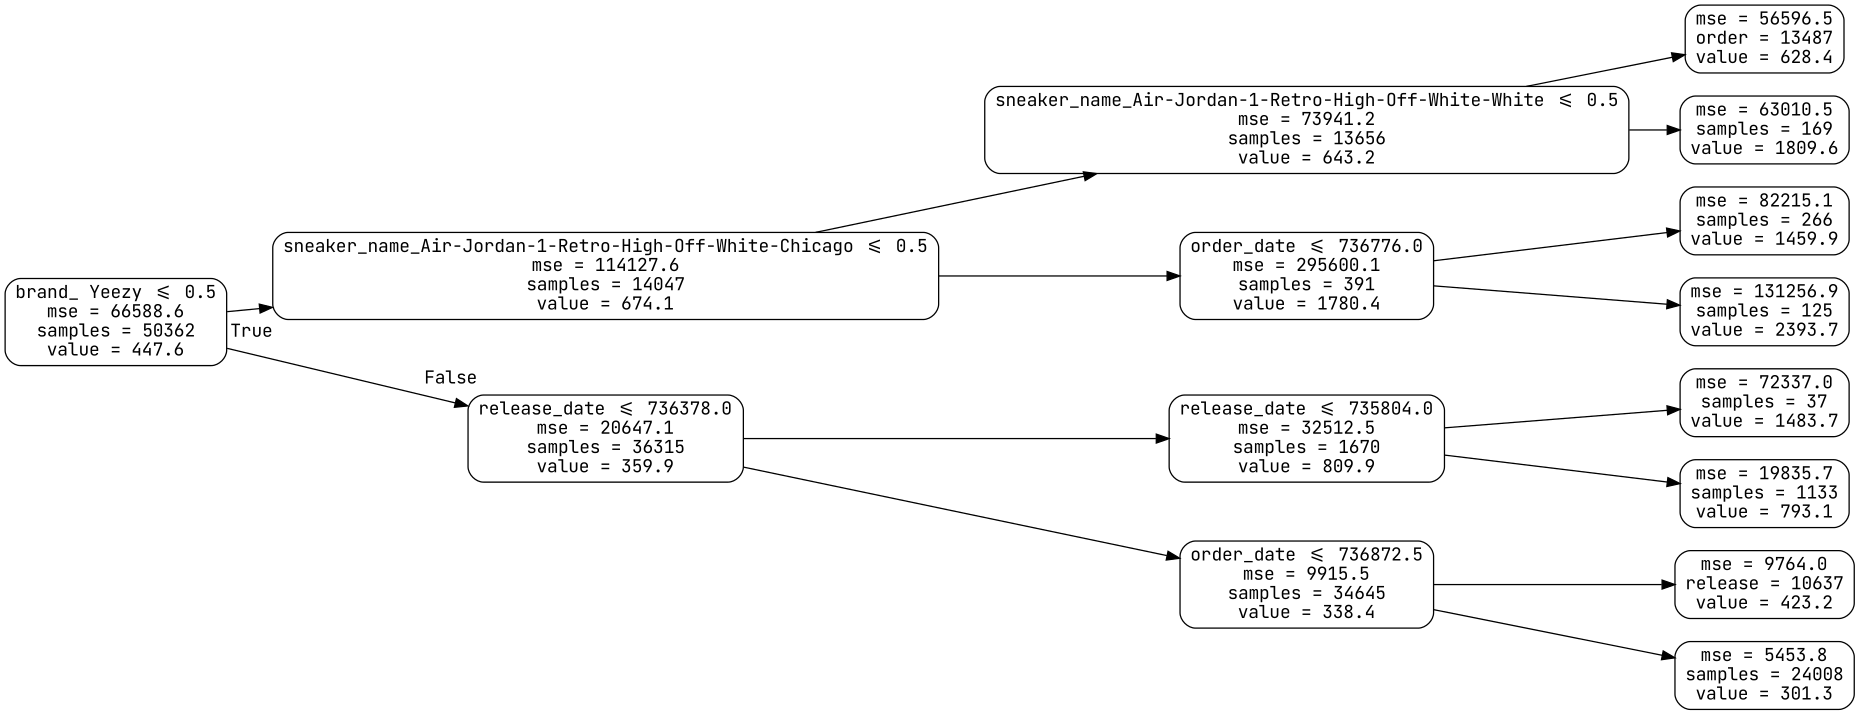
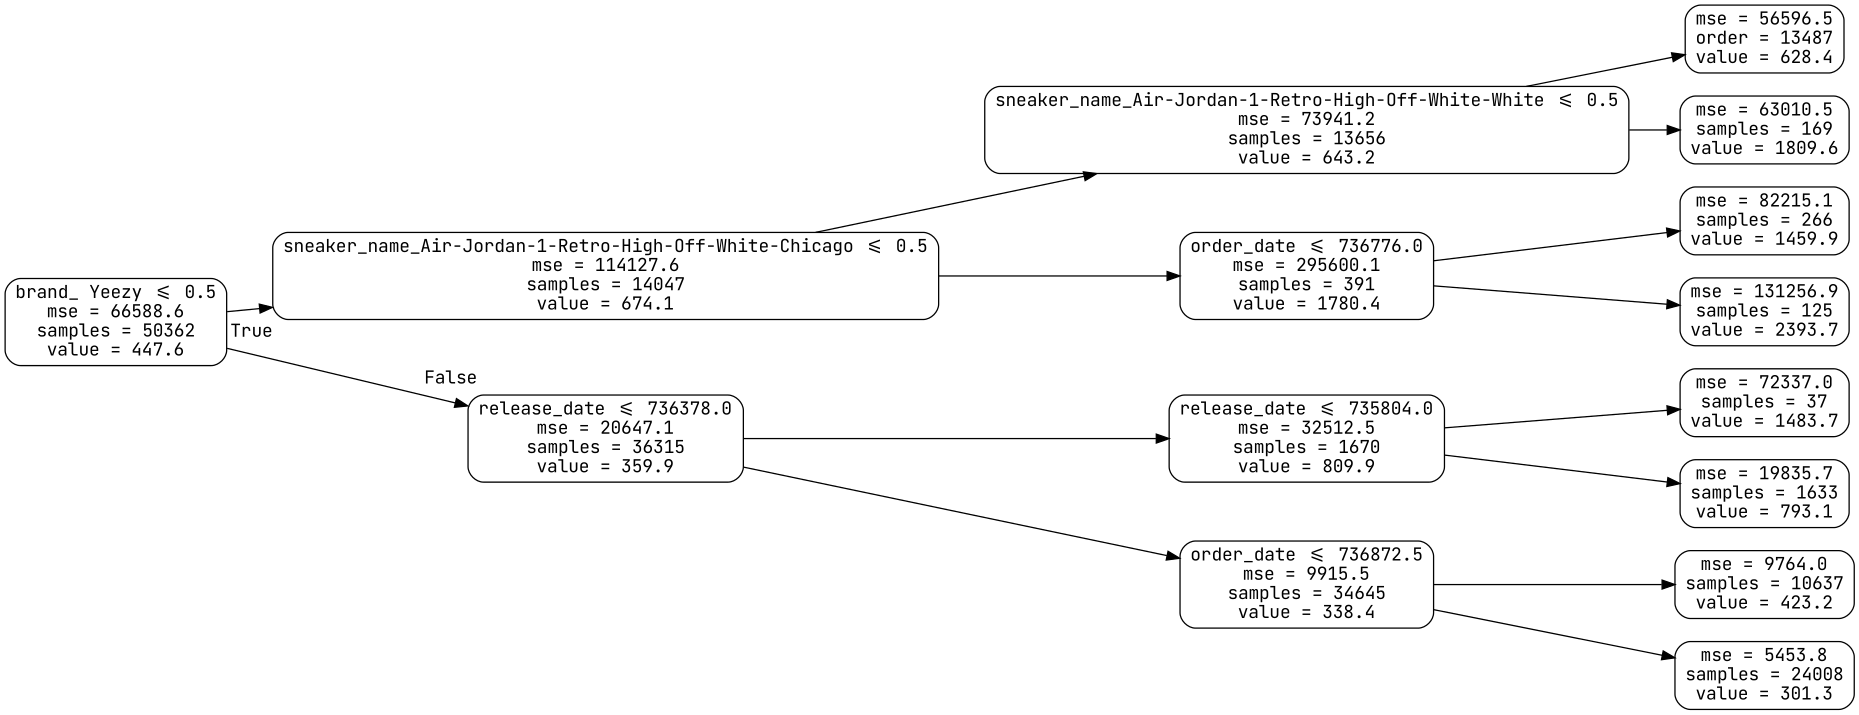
(1765, 494) -> (1765, 494)
(1765, 585) -> (1765, 585)
